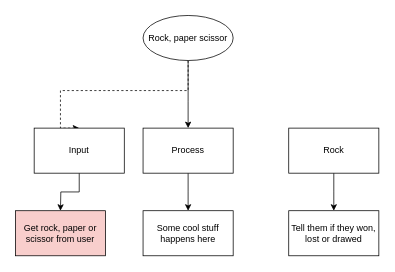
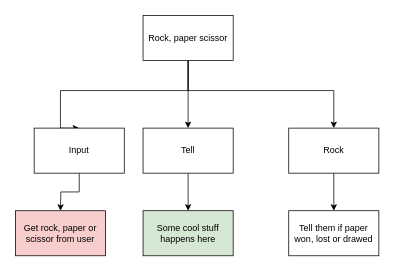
(188, 38) -> (188, 38)
(104, 90) -> (104, 90)
none -> (277, 90)
(188, 150) -> (188, 150)
(188, 233) -> (188, 233)
(333, 233) -> (333, 233)
